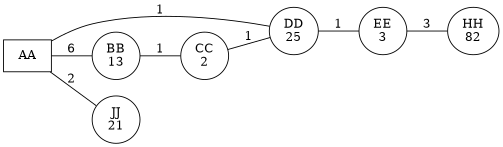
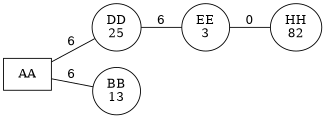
(160, 10) -> (72, 42)
(339, 24) -> (161, 21)
(427, 24) -> (250, 21)
(205, 56) -> none
(116, 120) -> none
